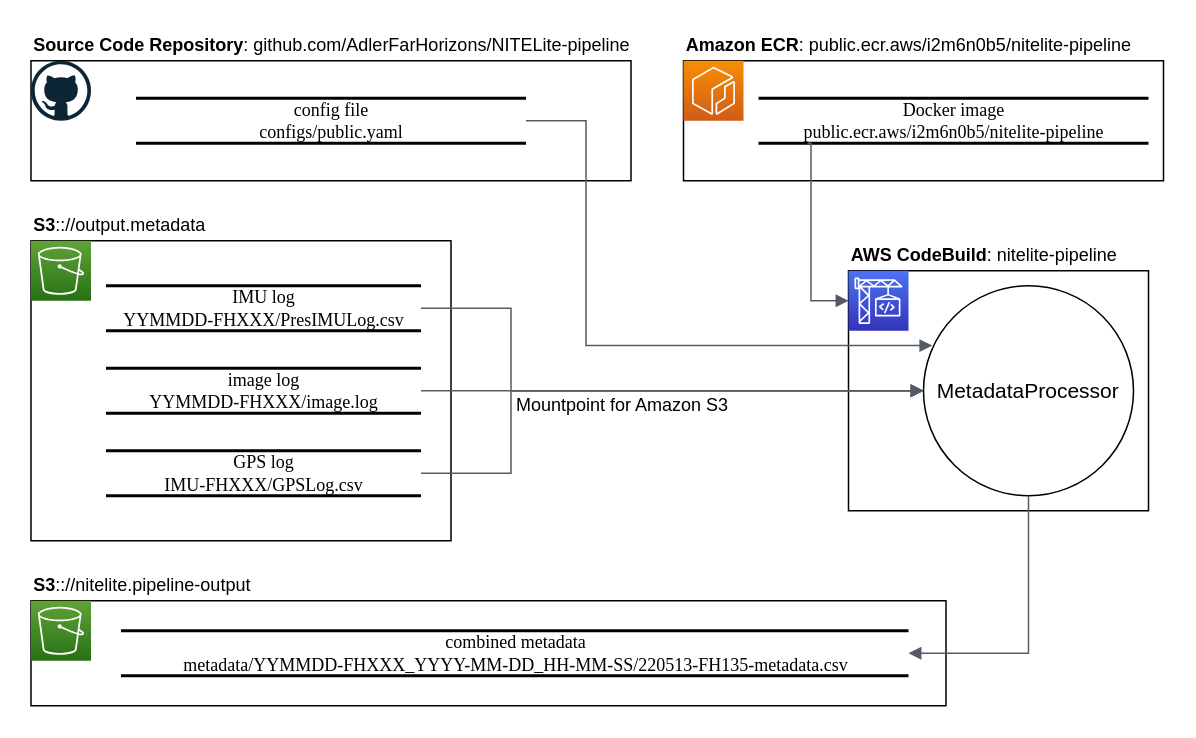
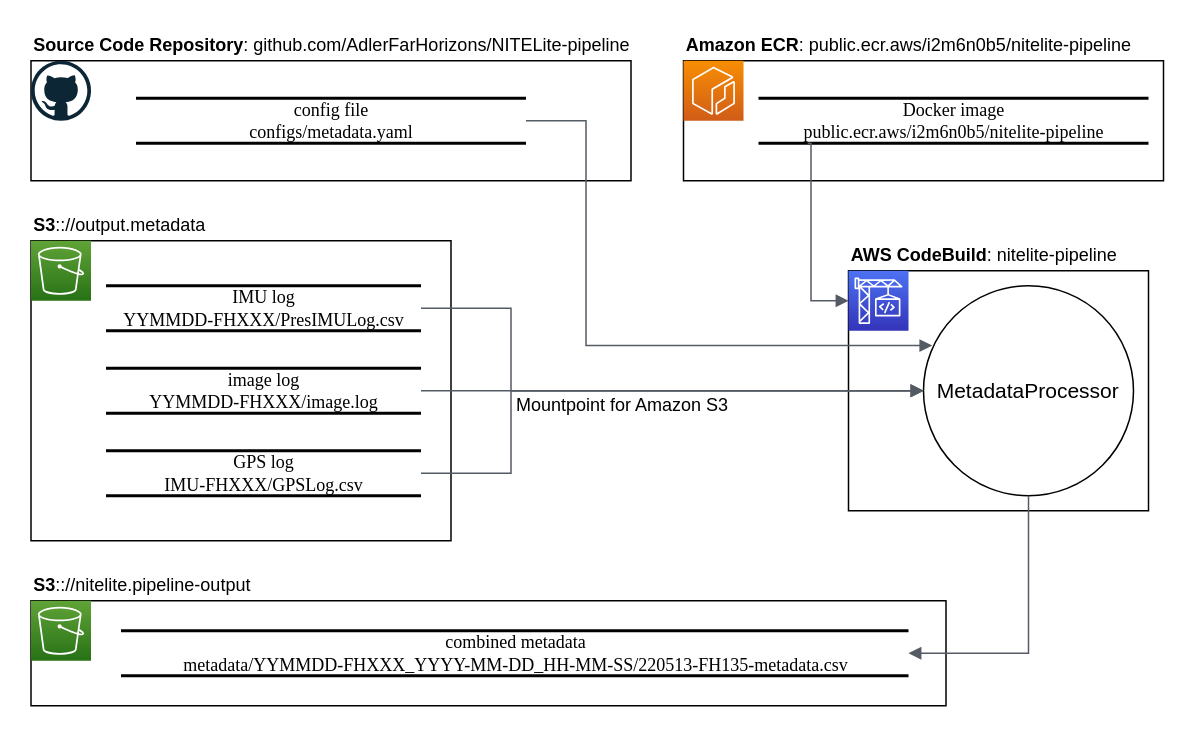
(332, 121) -> (332, 121)
